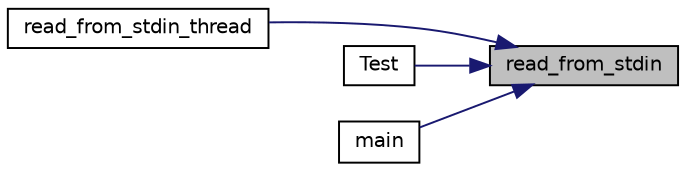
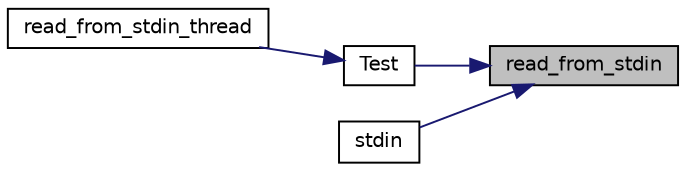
(384, 25) -> (292, 52)
(379, 142) -> (379, 142)
